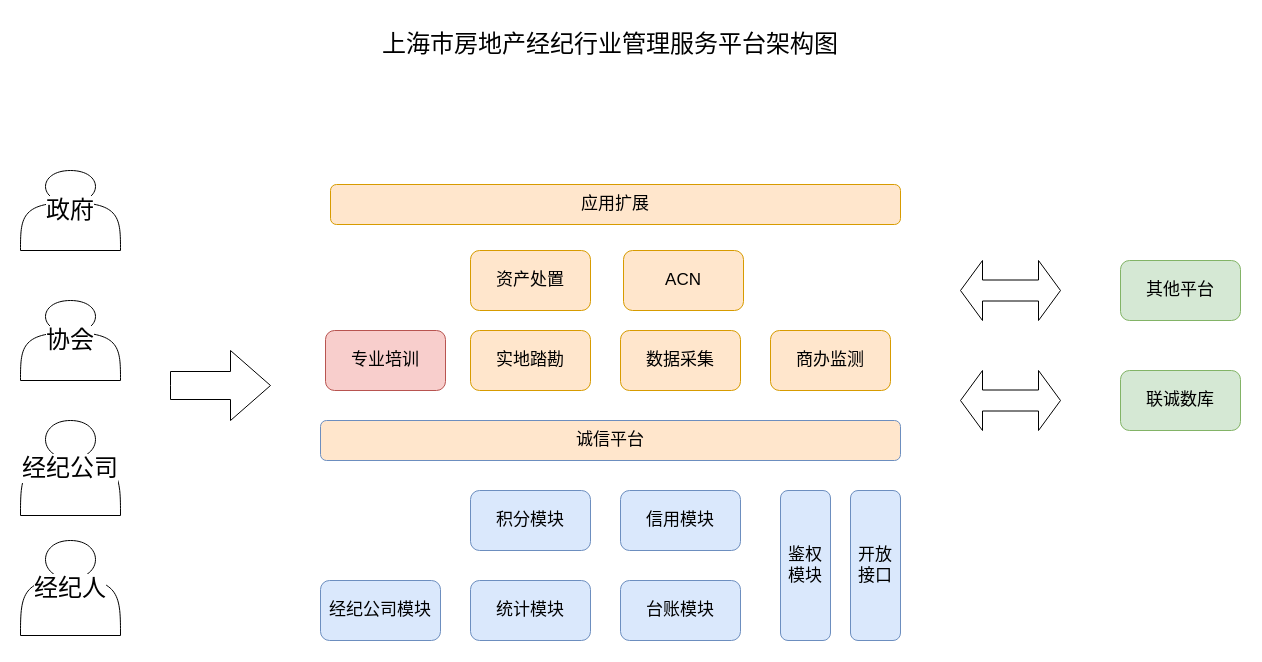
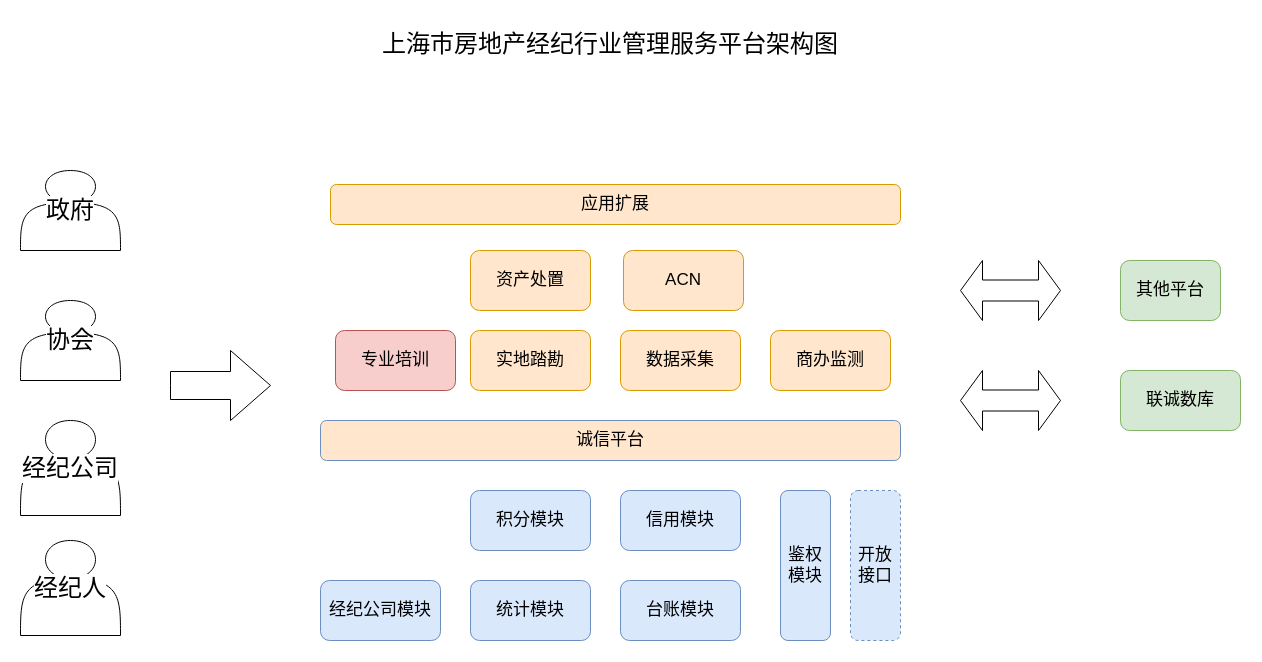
(1181, 291) -> (1171, 291)
(386, 361) -> (396, 361)
(876, 566) -> (876, 566)
